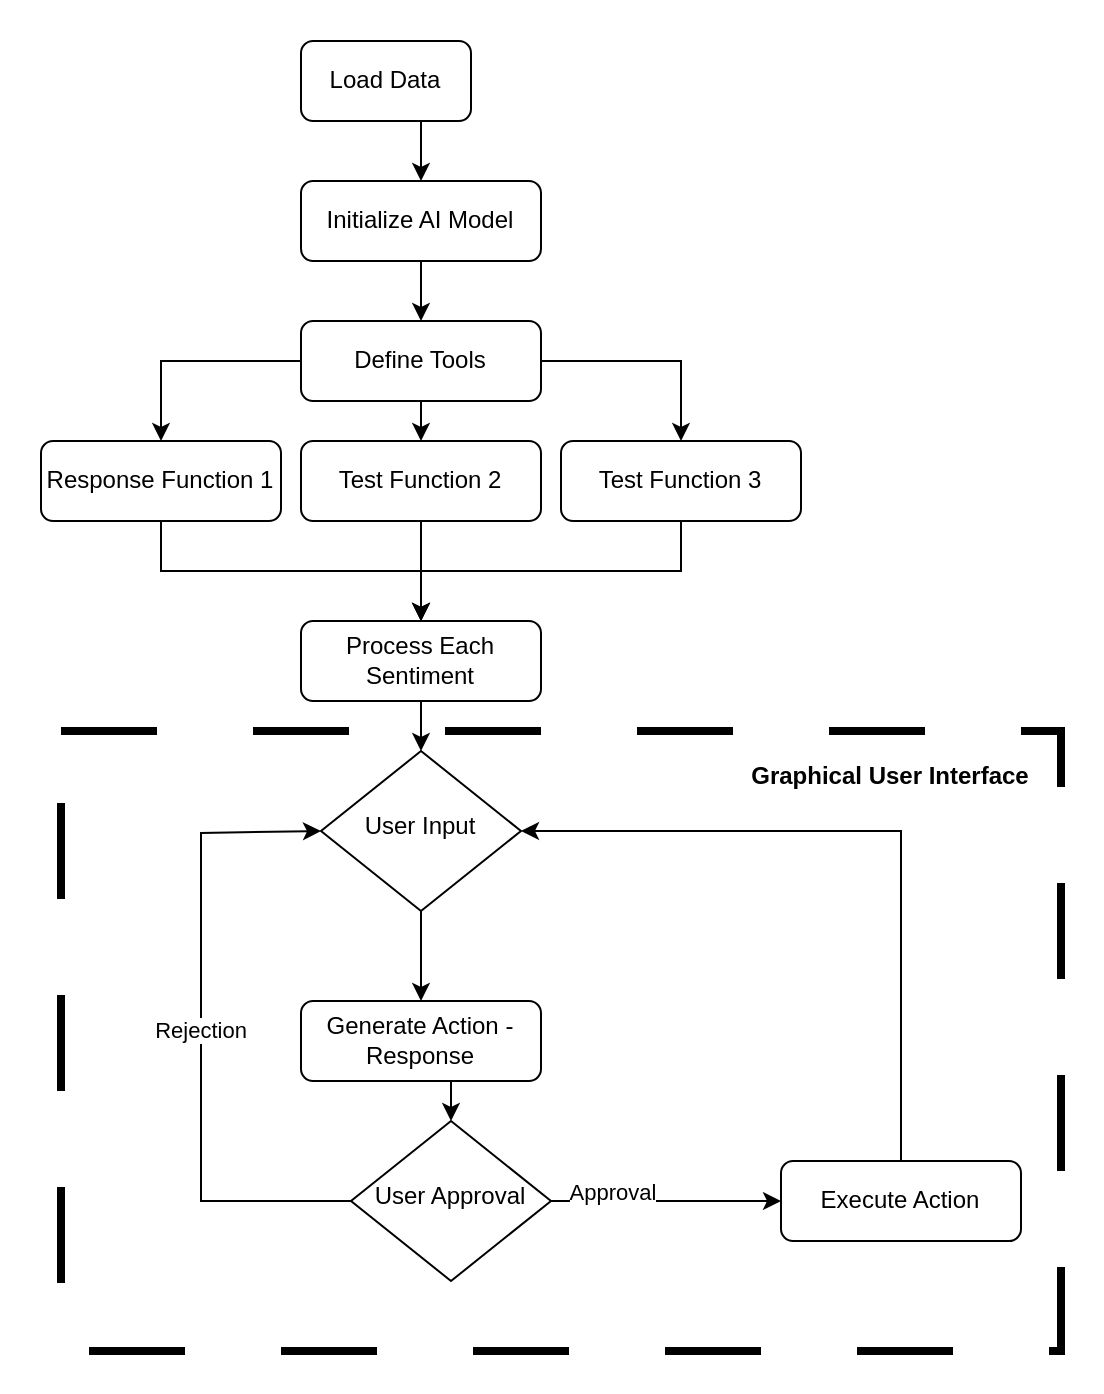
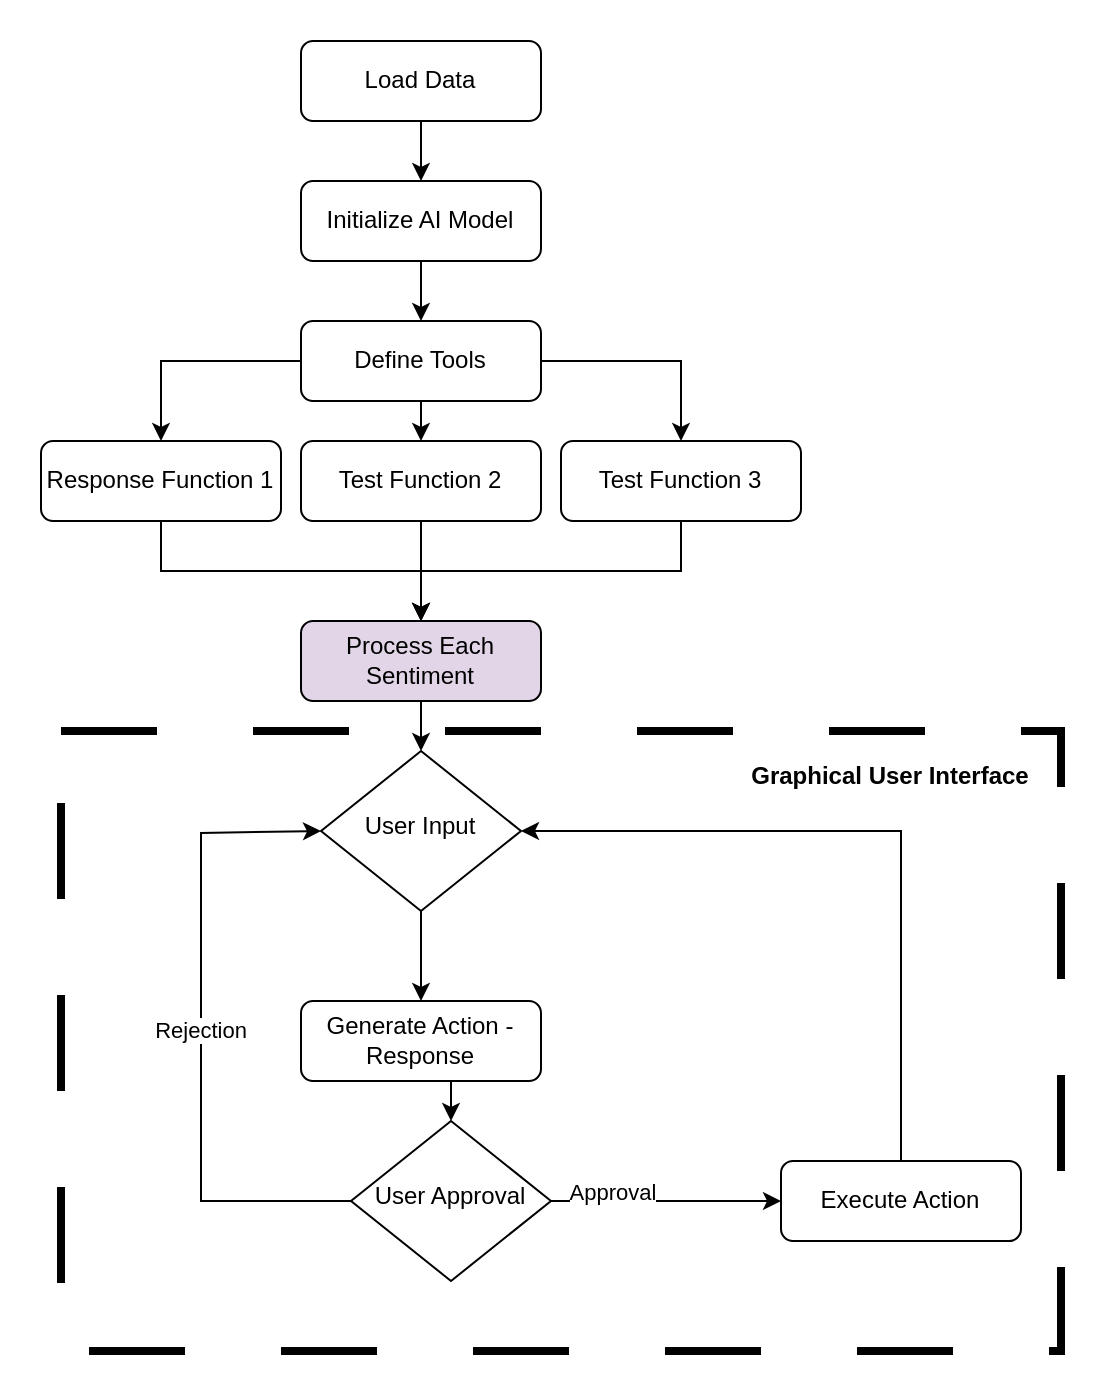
(386, 81) -> (421, 81)
(421, 661) -> (421, 661)
